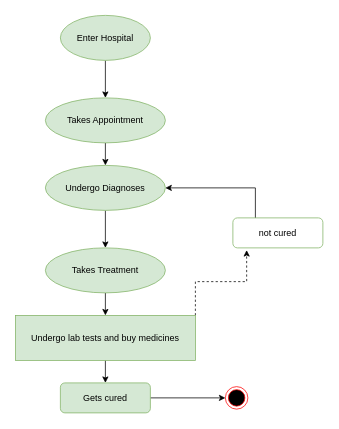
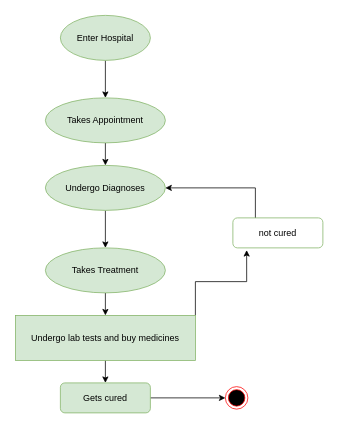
(218, 282) -> (218, 282)
